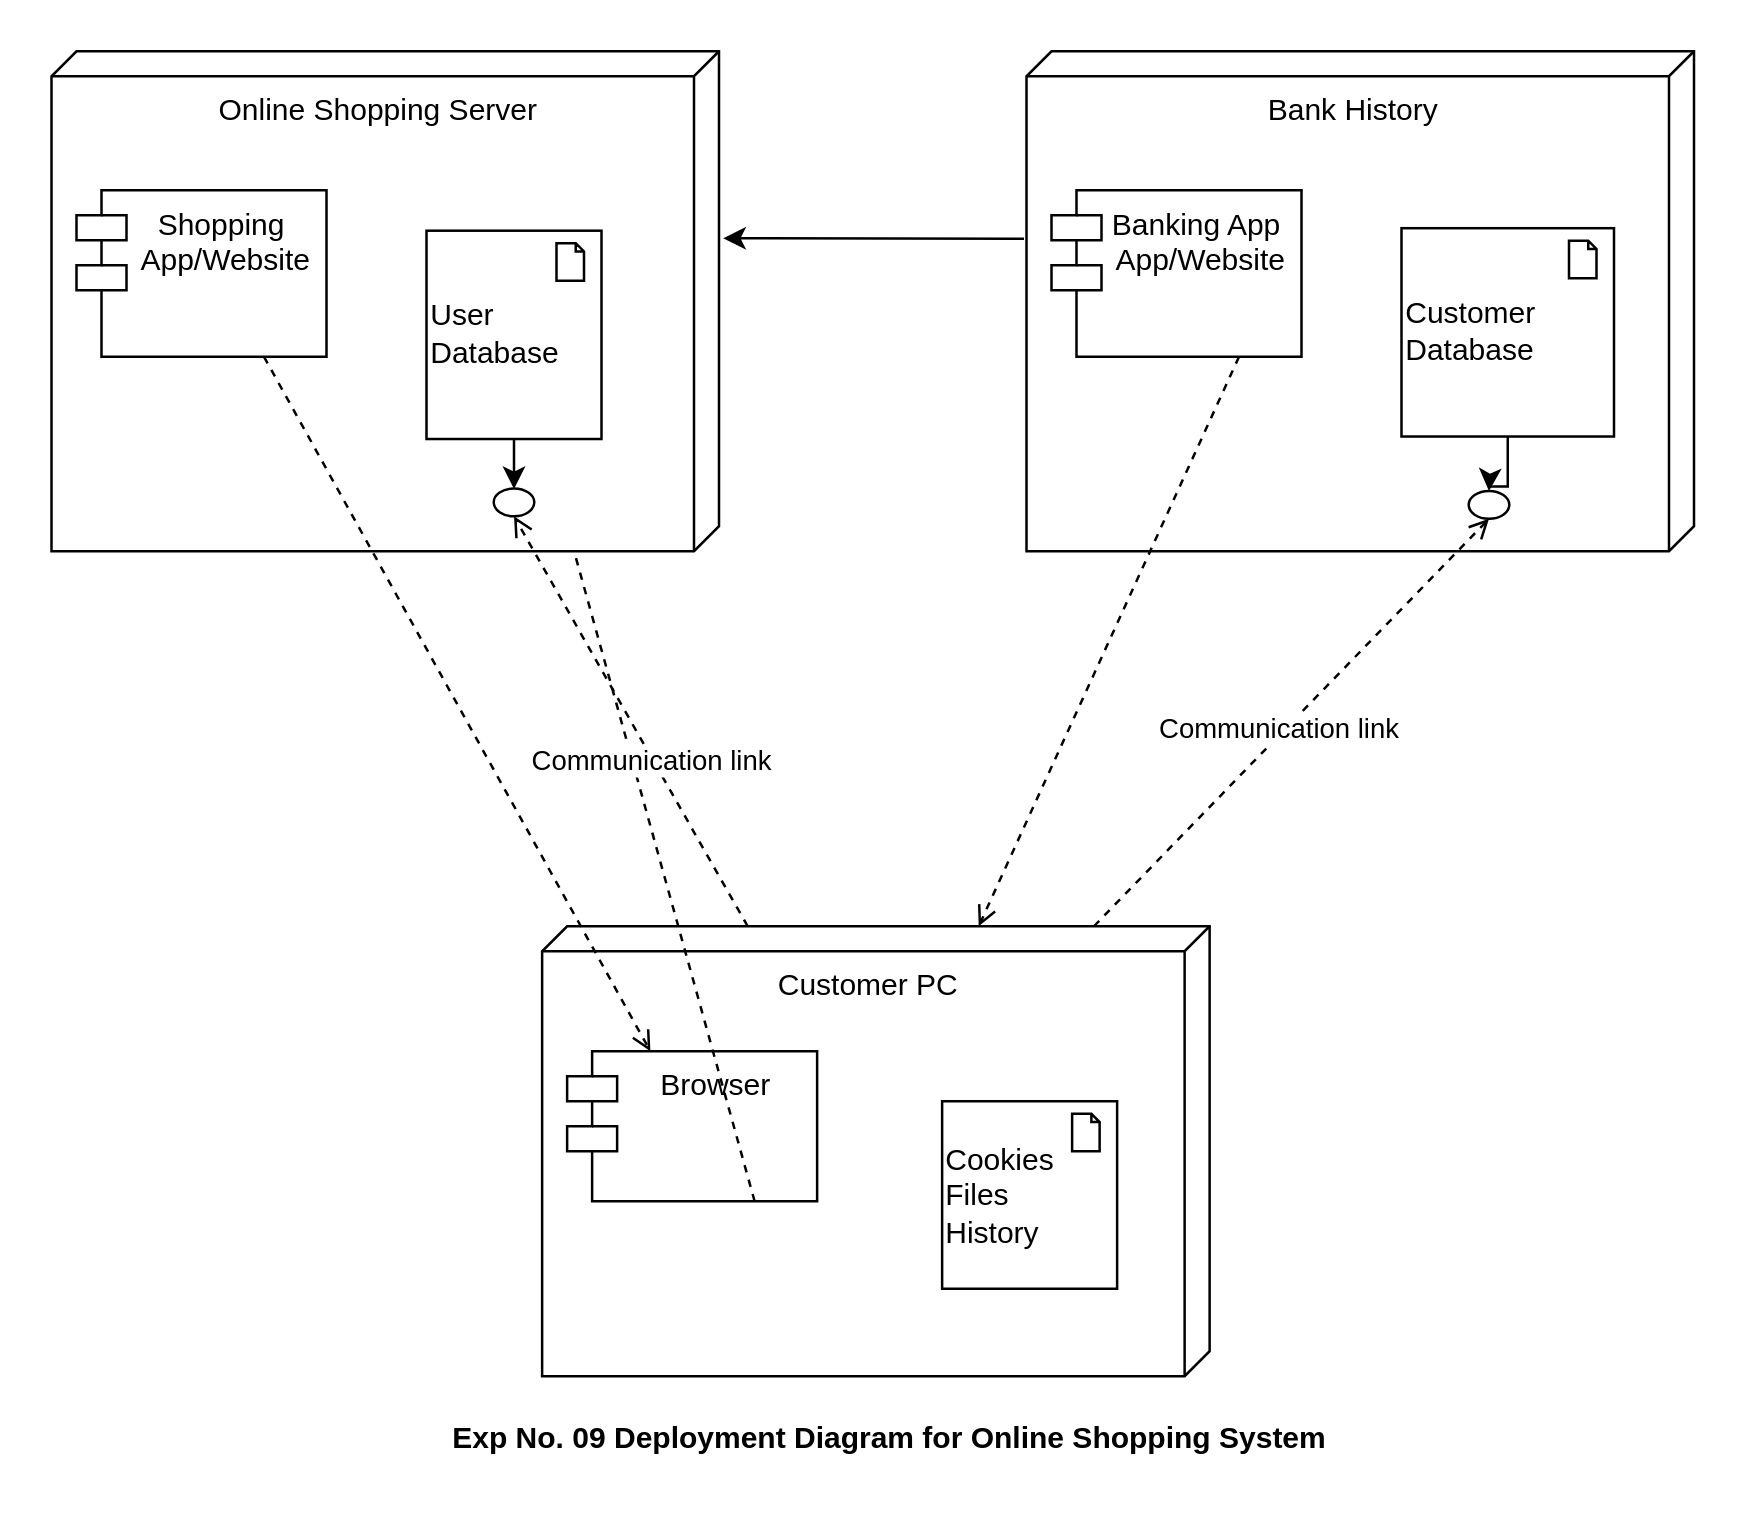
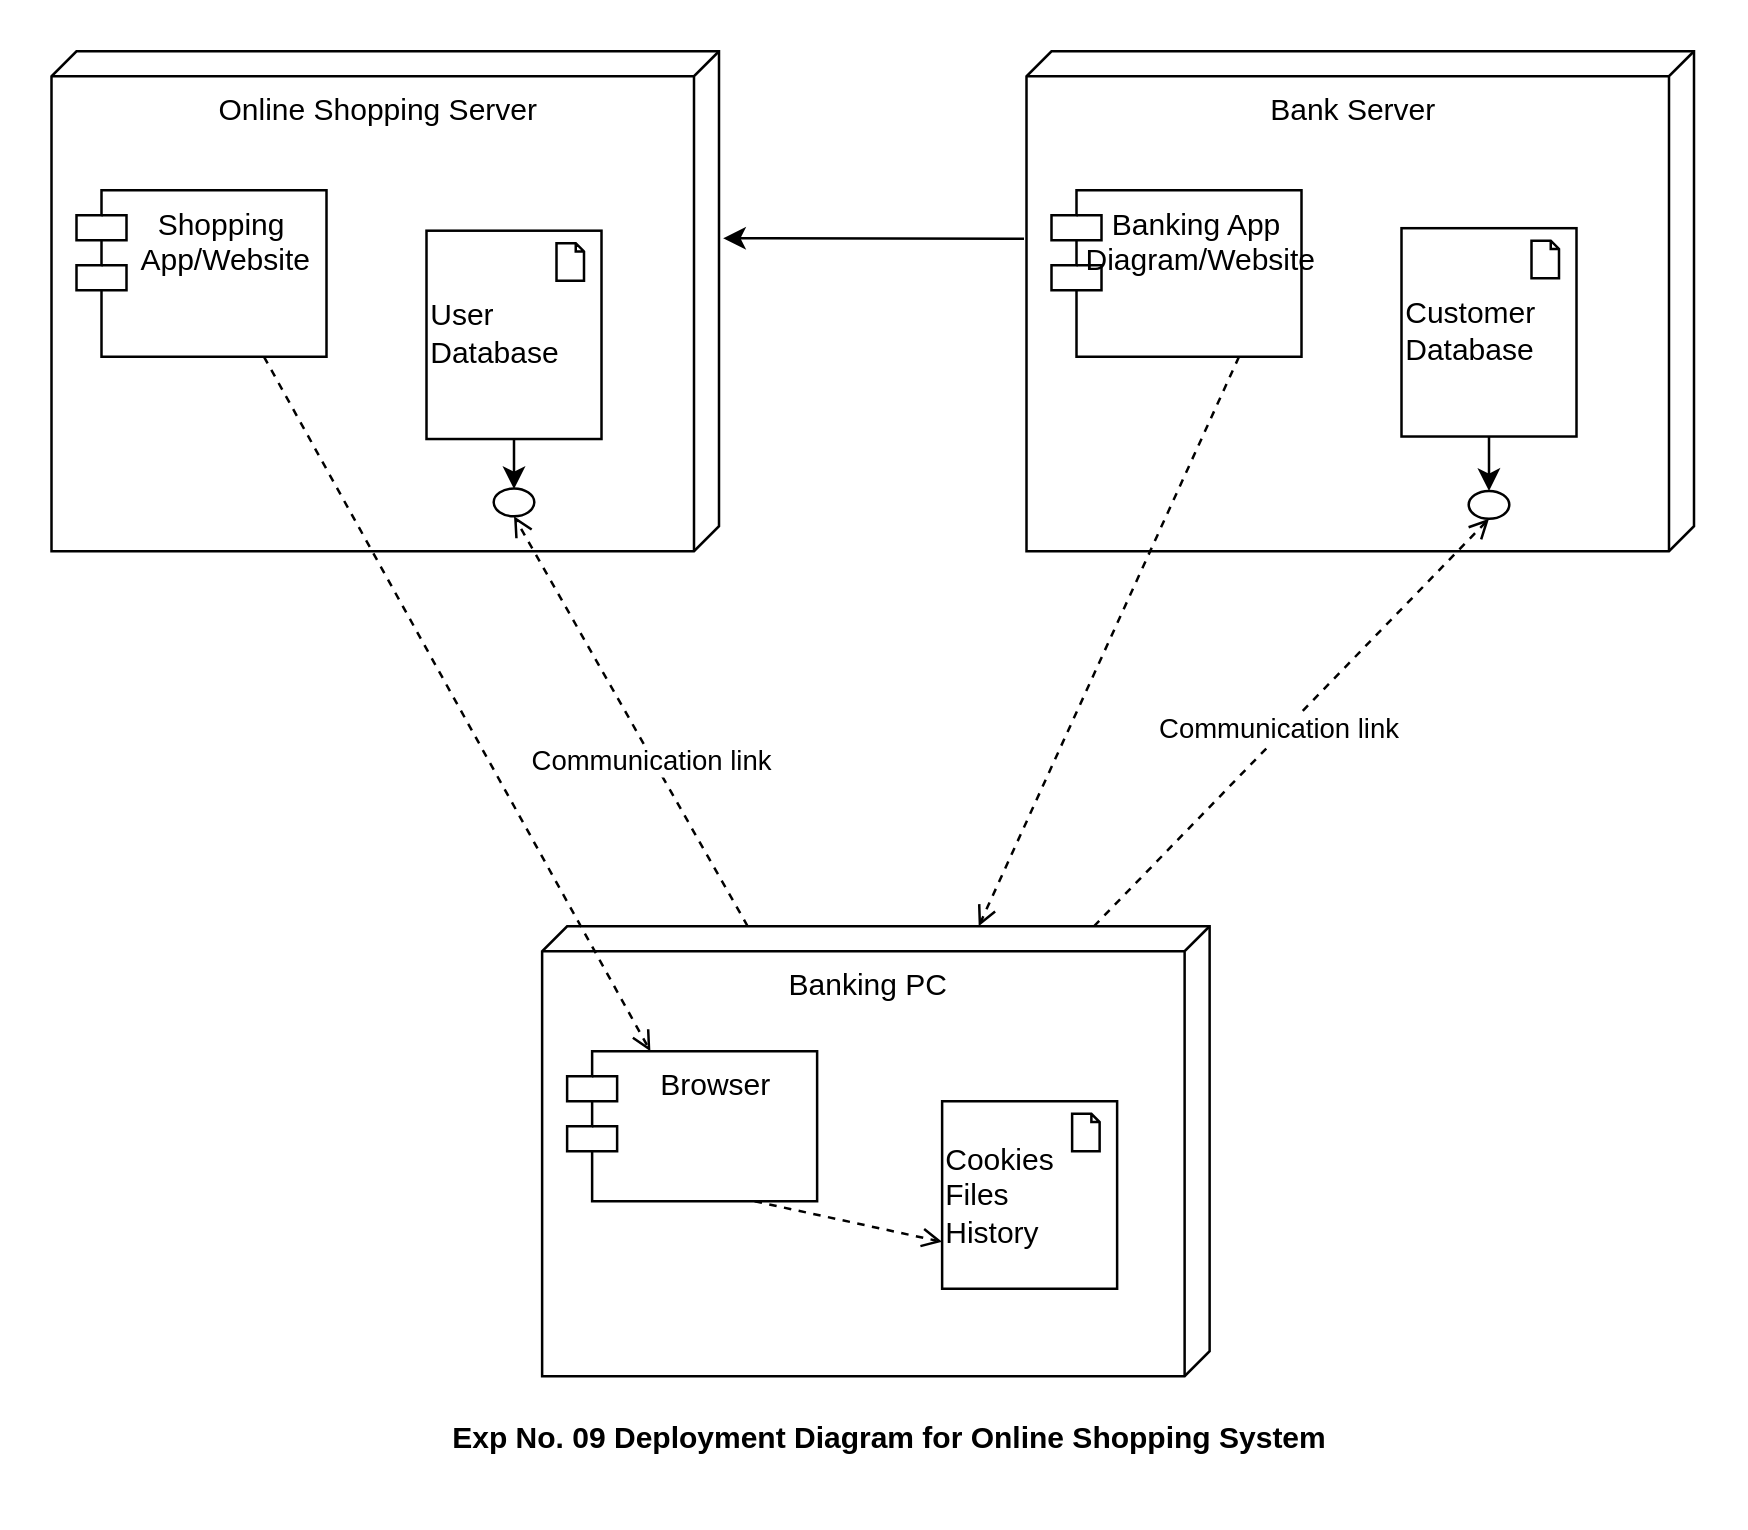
(1354, 112) -> (1354, 112)
(1201, 245) -> (1201, 263)
(1508, 332) -> (1489, 332)
(869, 987) -> (869, 987)
(717, 1067) -> (845, 1221)
